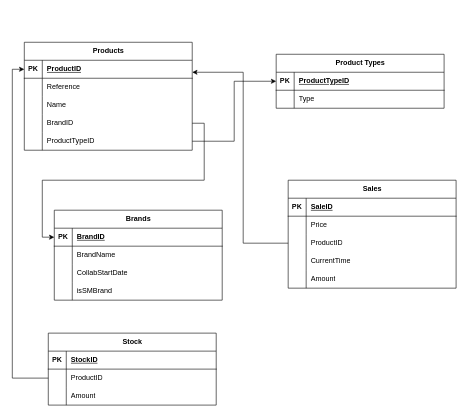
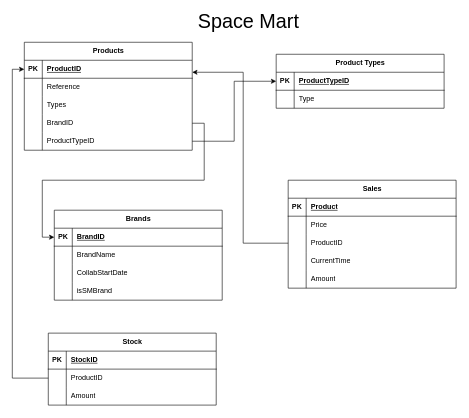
none -> (249, 21)
(55, 105) -> (57, 105)
(322, 207) -> (325, 207)
